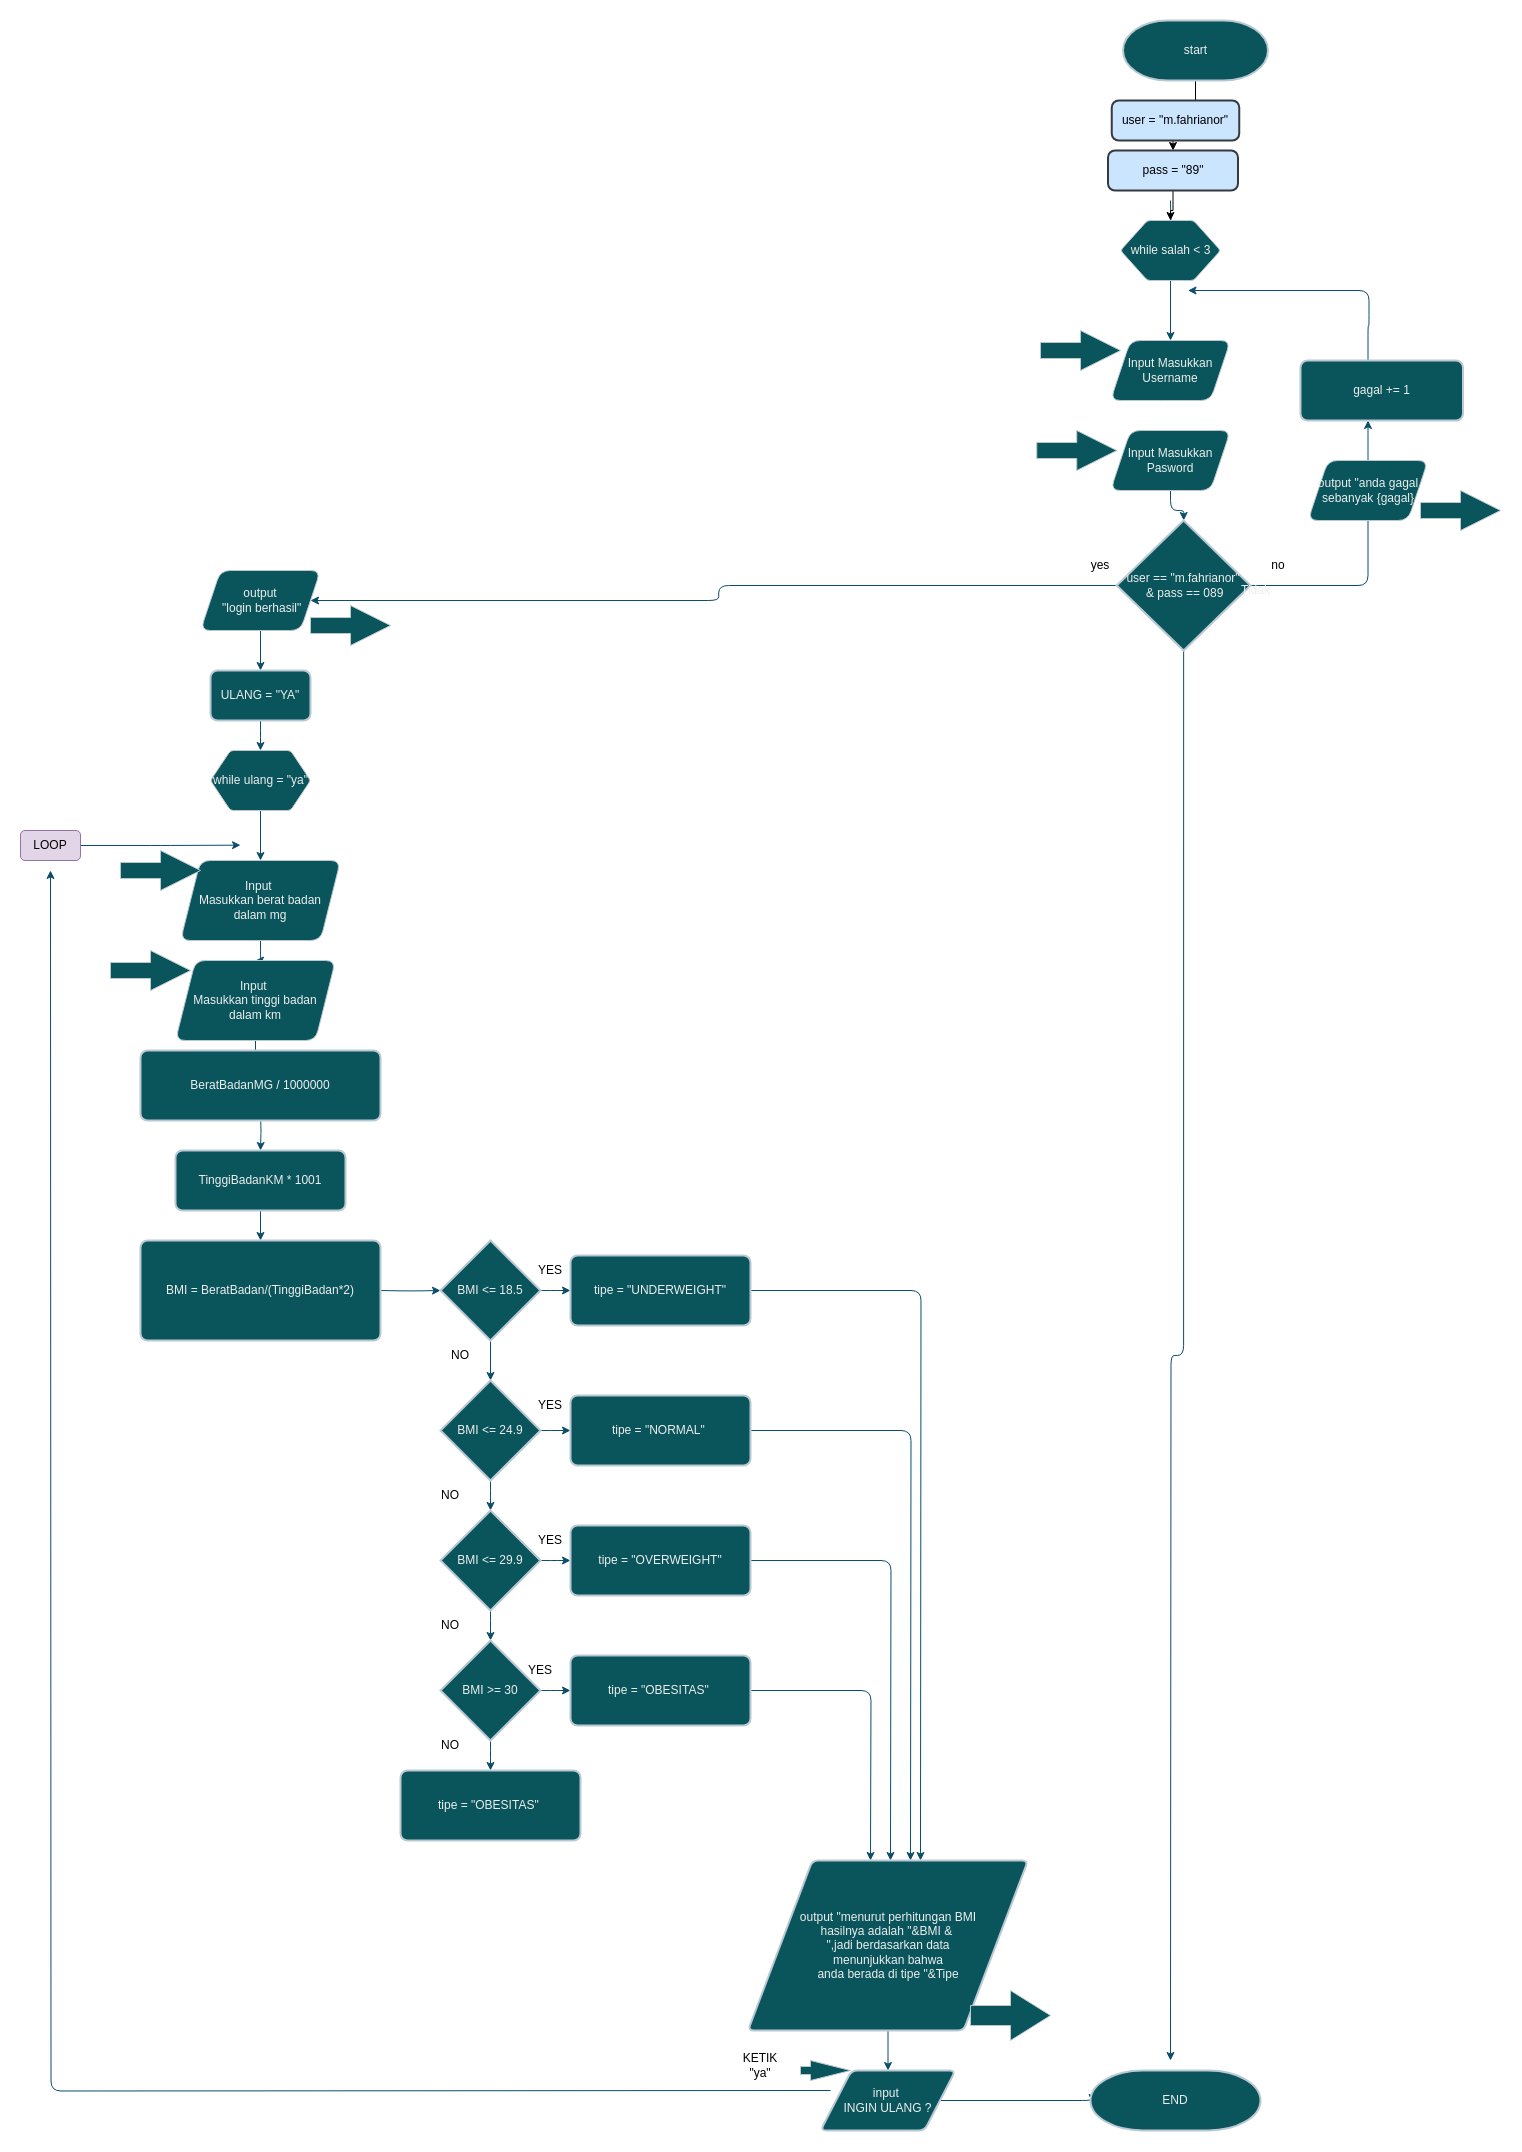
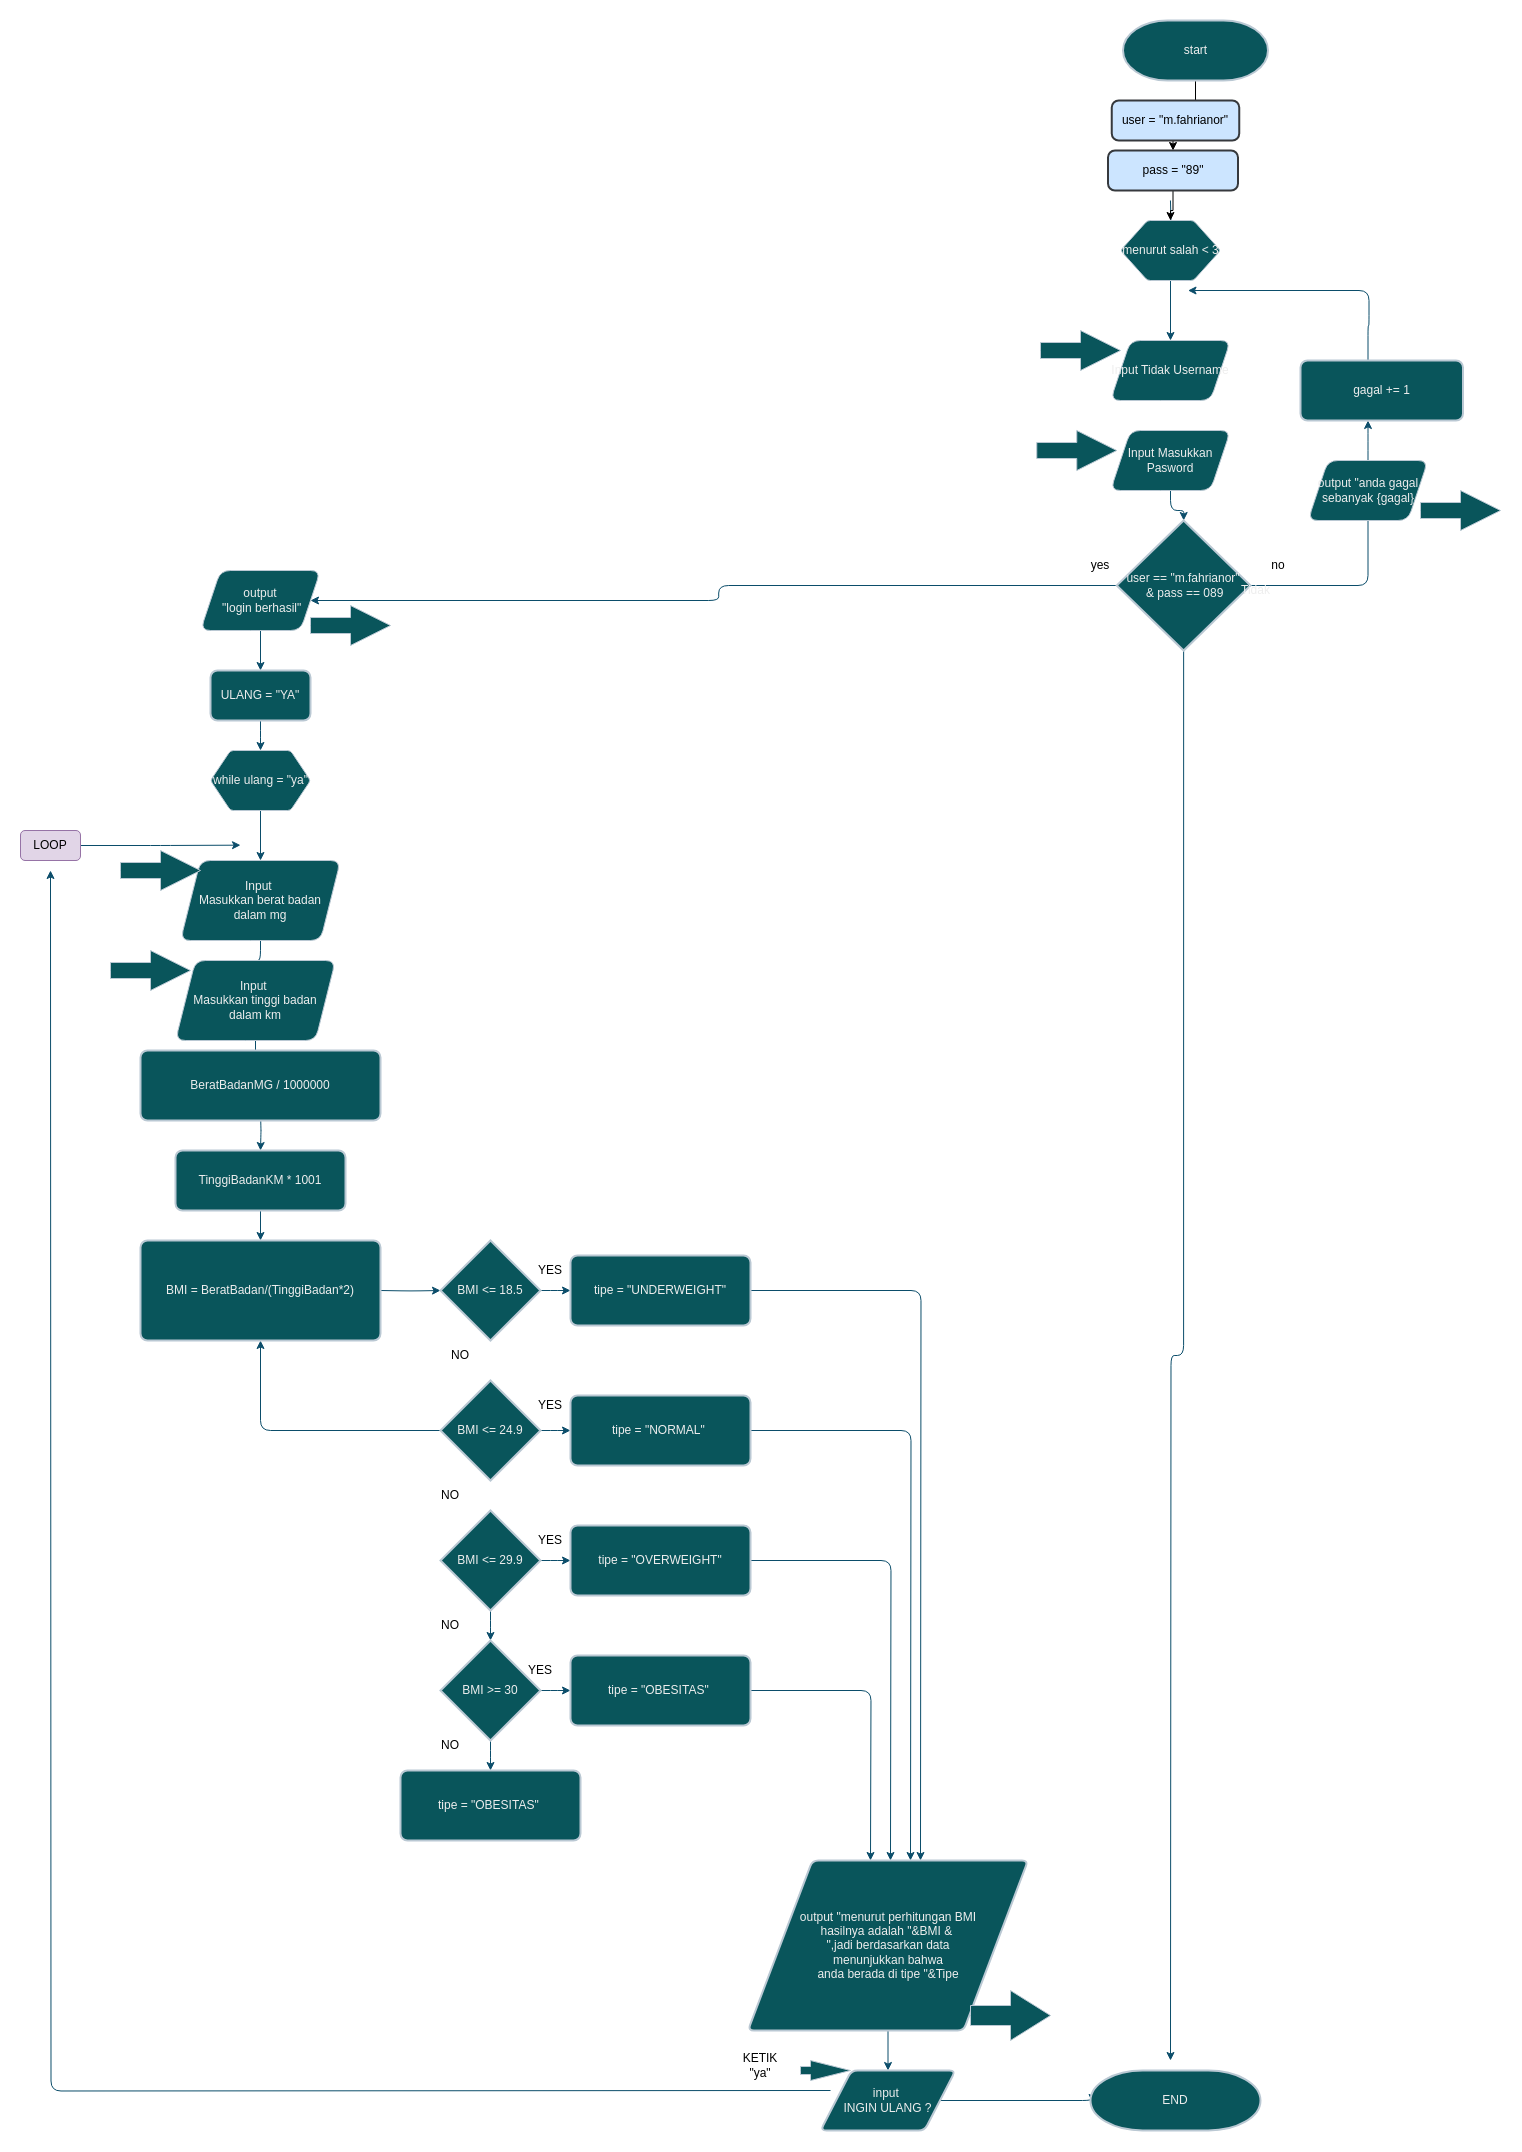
(1171, 251) -> (1171, 251)
(1171, 371) -> (1171, 371)
(261, 960) -> (259, 960)
(491, 1357) -> none
(491, 1496) -> (315, 1431)
